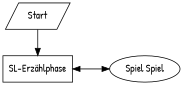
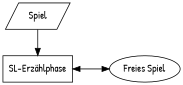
(38, 16) -> (38, 16)
(145, 69) -> (145, 69)
